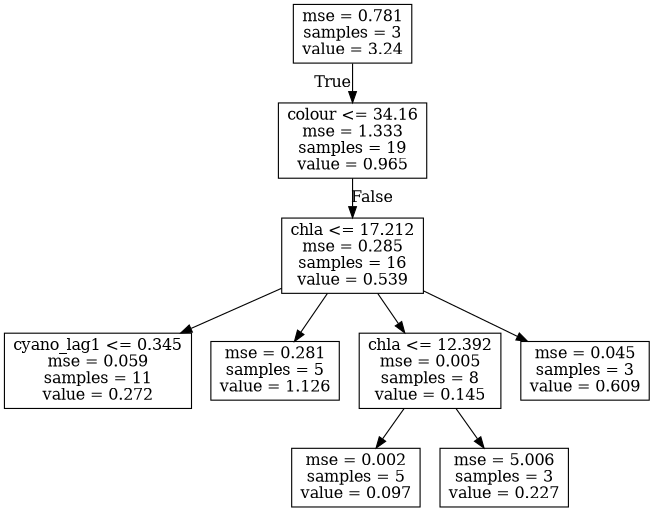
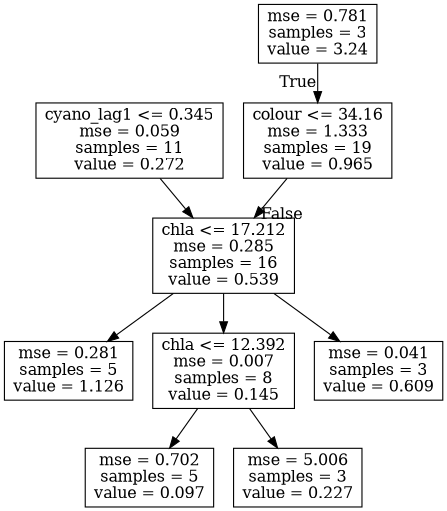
(236, 308) -> (173, 194)
(430, 371) -> (224, 371)
(585, 371) -> (379, 371)
(356, 478) -> (149, 478)
